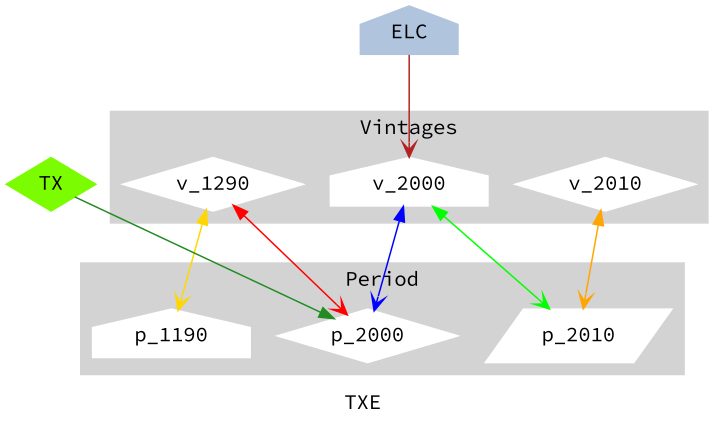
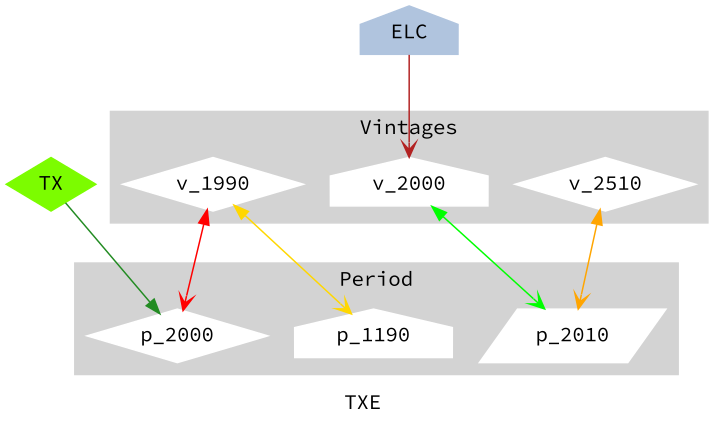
(213, 184) -> (213, 184)
(605, 184) -> (605, 184)
(390, 253) -> none
